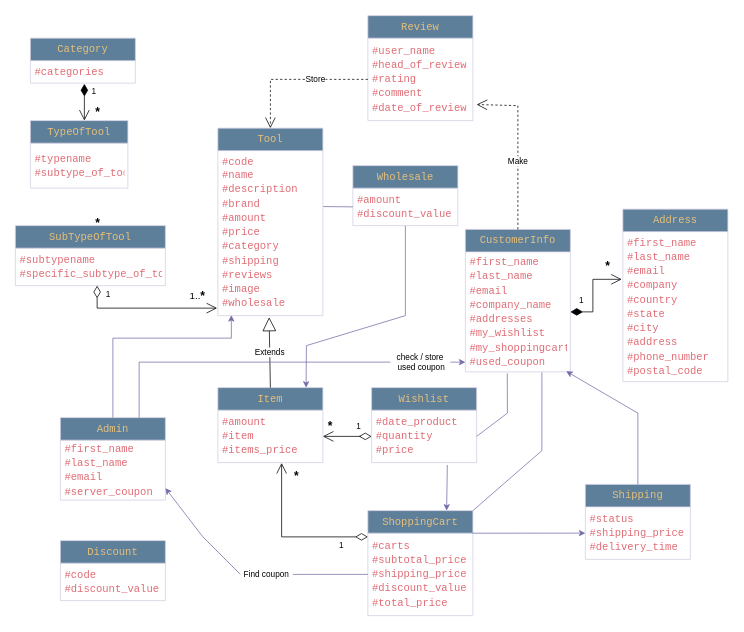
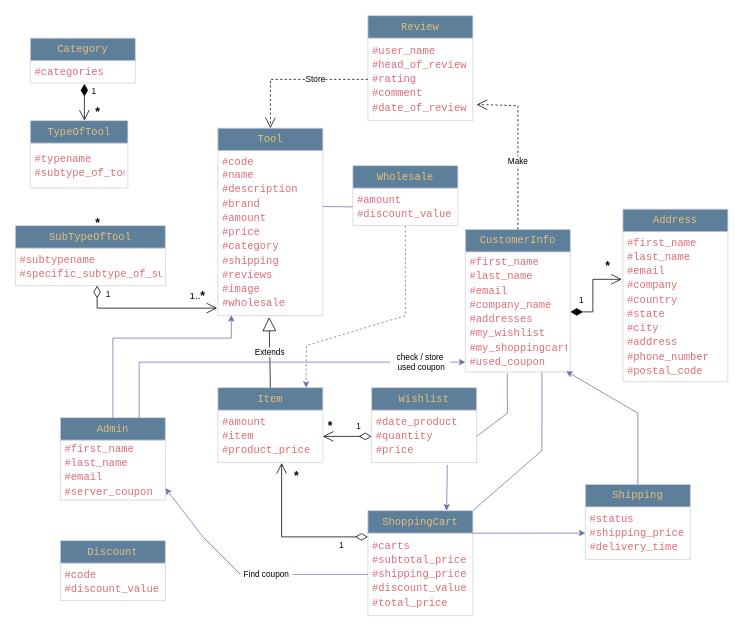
(79, 267) -> (89, 267)
(380, 323) -> (380, 323)
(250, 436) -> (256, 436)
